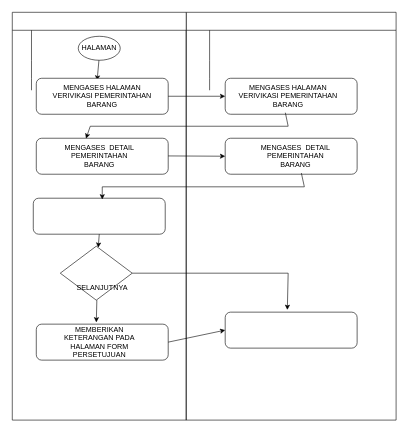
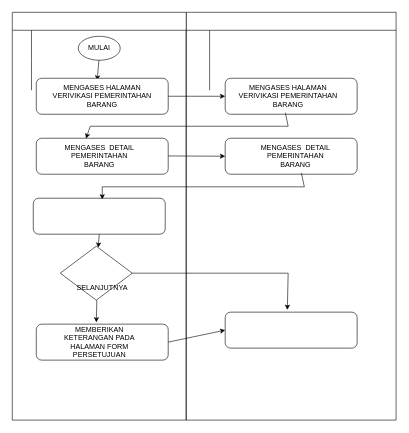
(99, 48) -> (99, 48)
